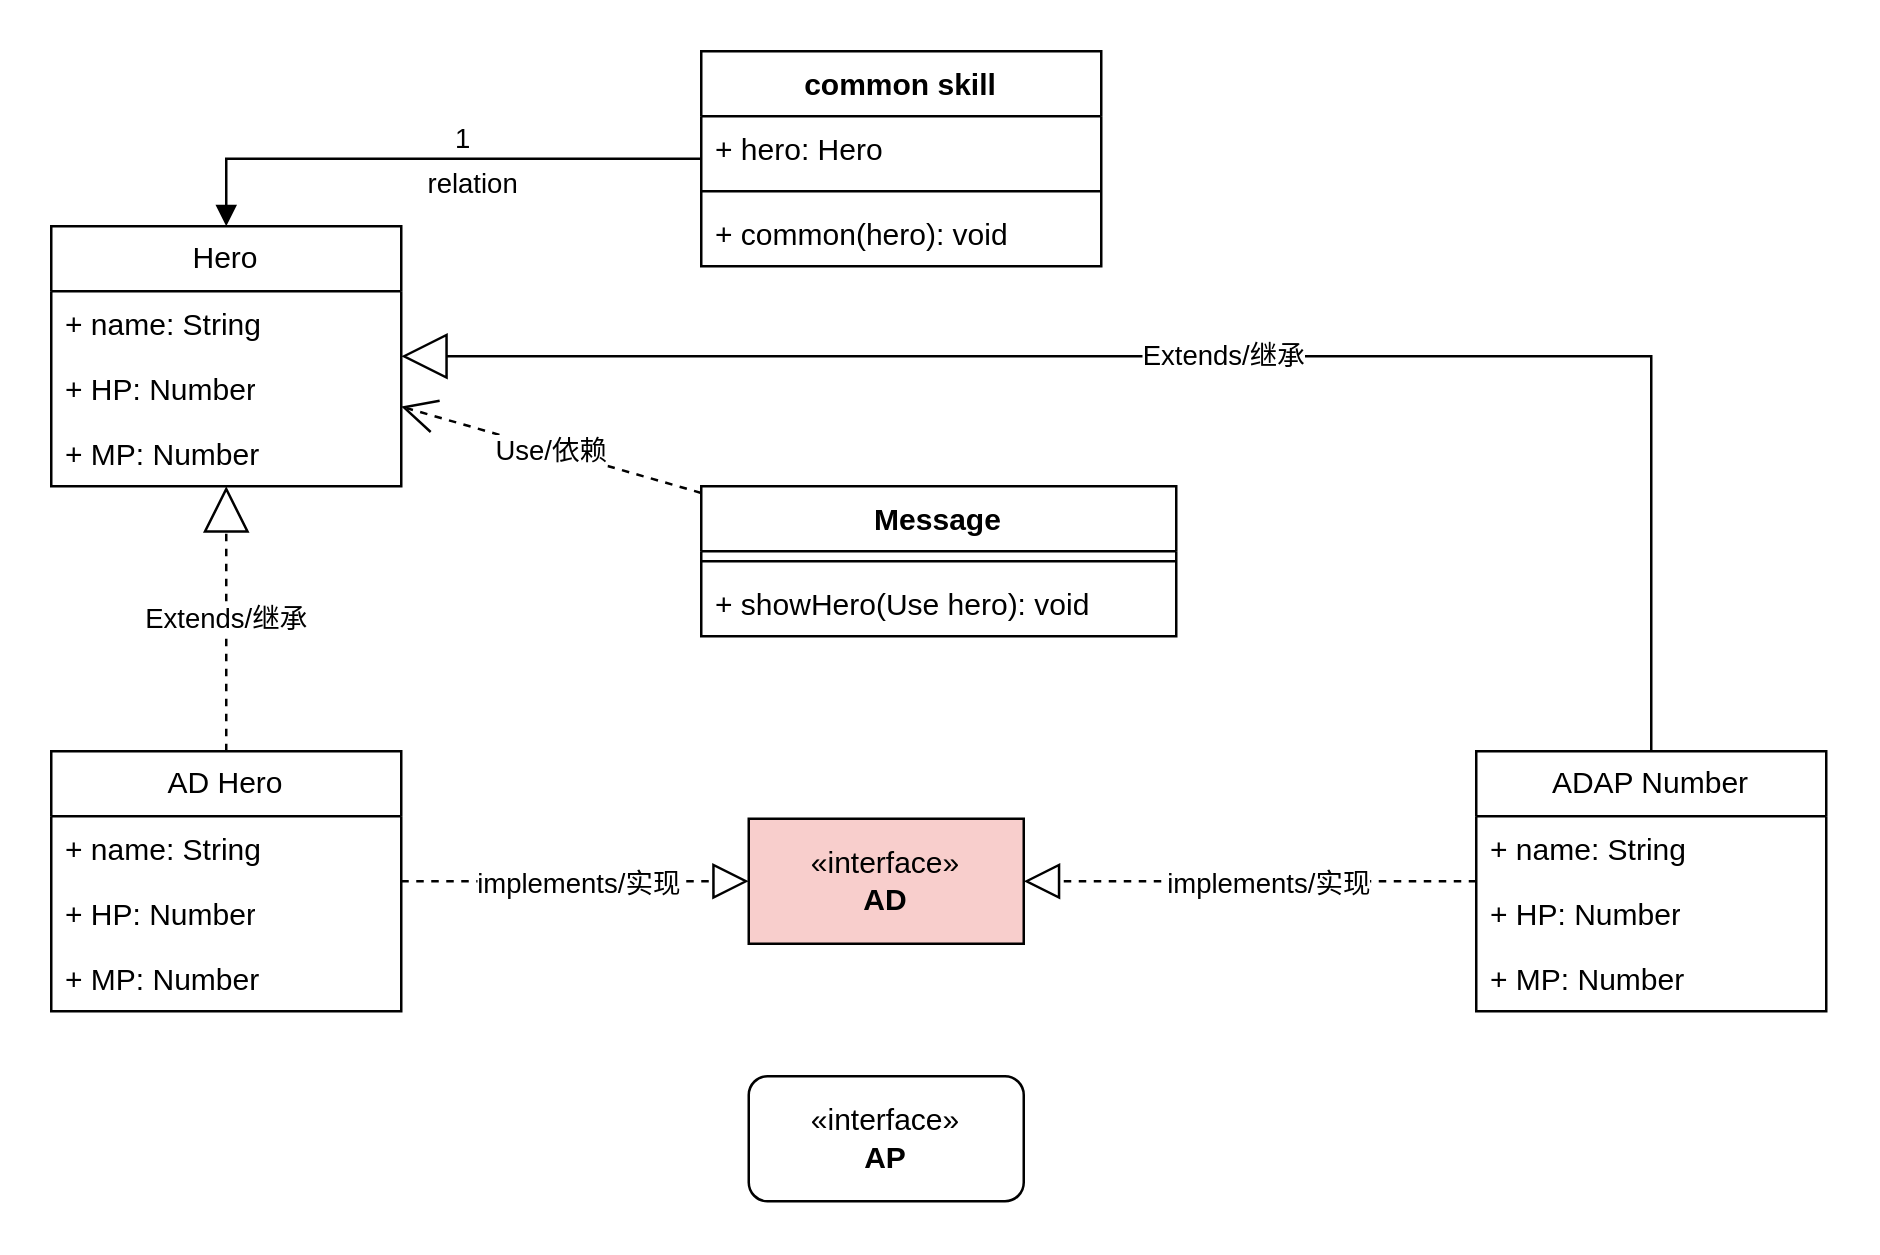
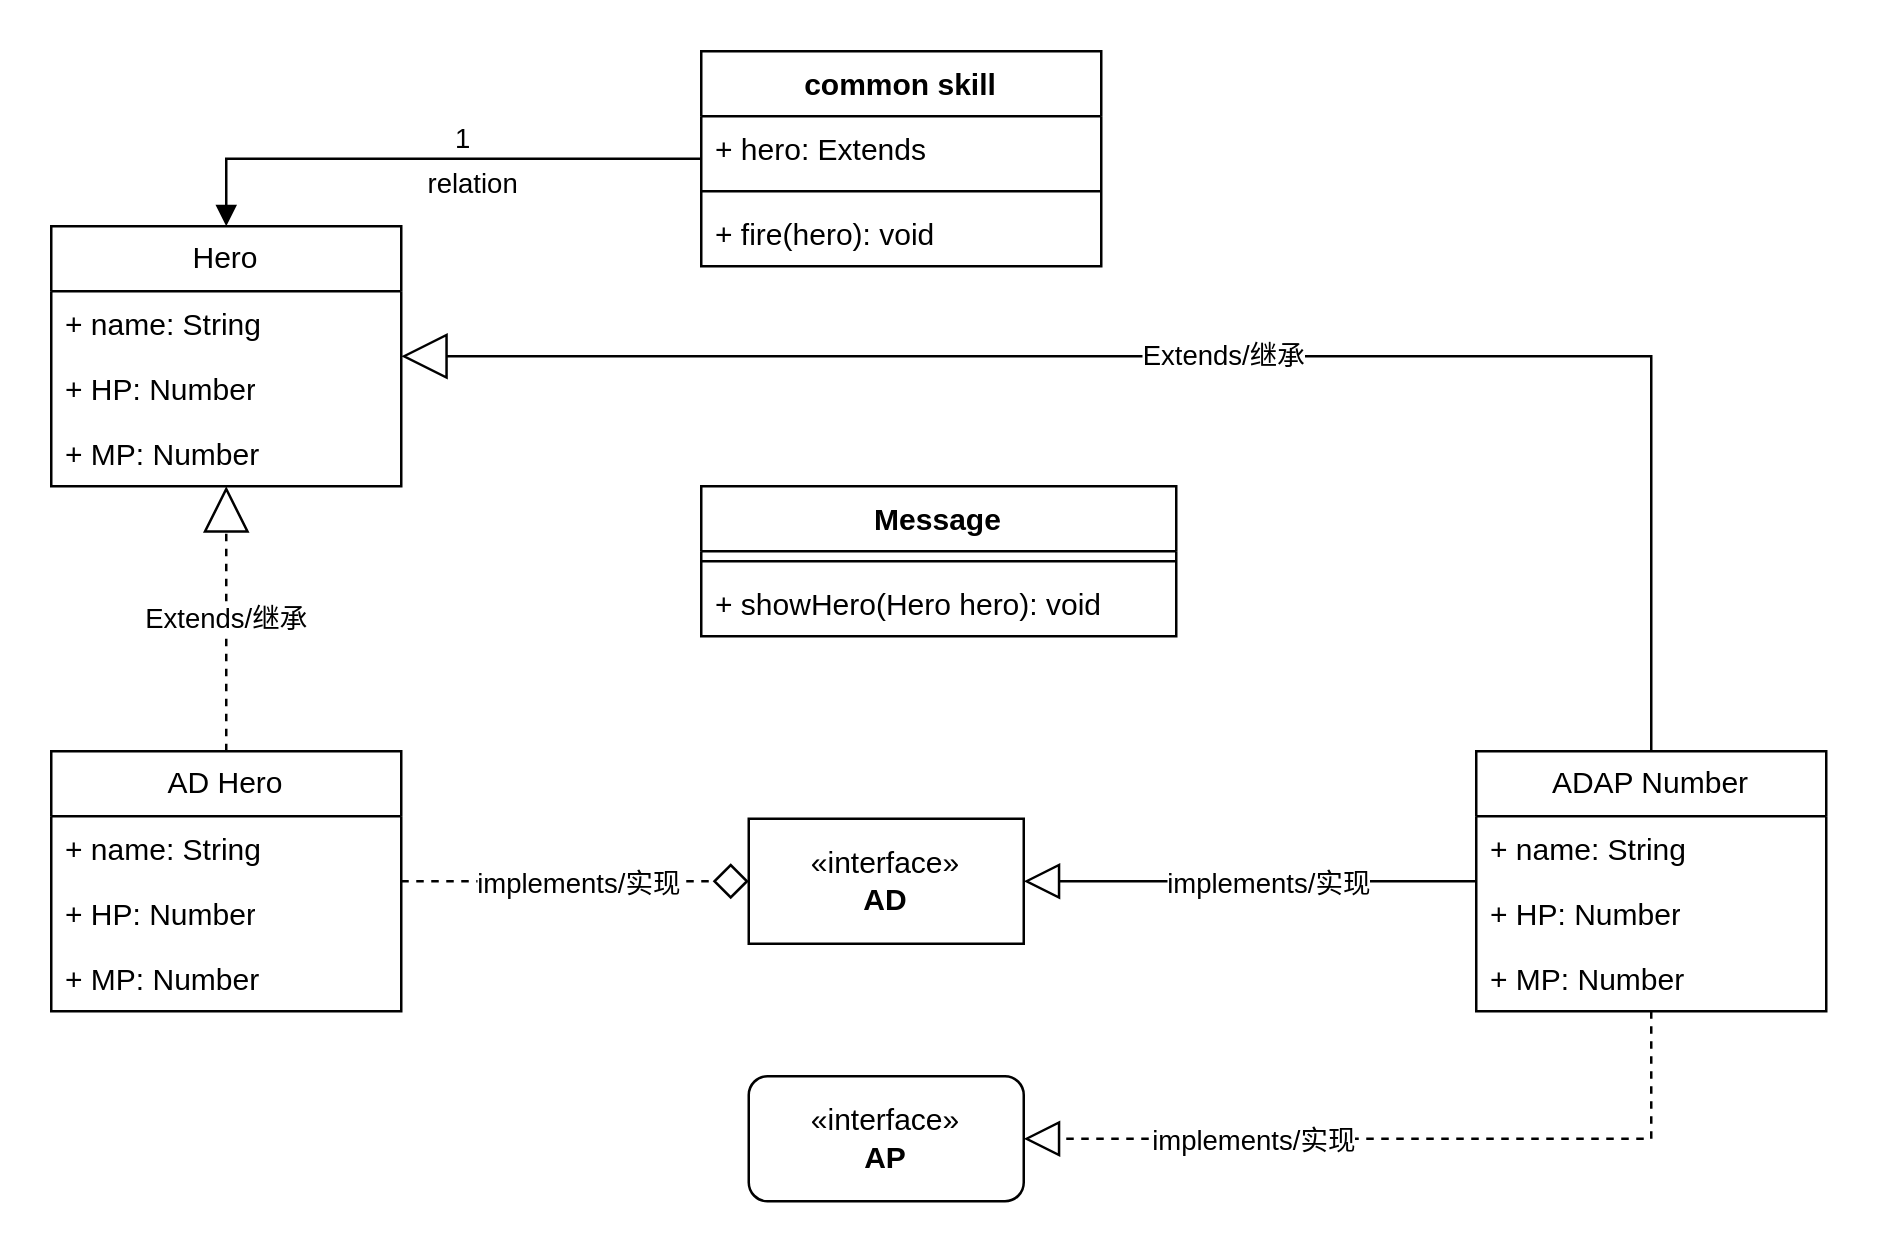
(805, 152) -> (831, 152)
(869, 237) -> (848, 237)
(654, 479) -> none
(915, 607) -> (924, 607)
(711, 881) -> (712, 881)
(886, 881) -> (886, 881)
(1114, 881) -> (1114, 881)
none -> (1553, 1139)
